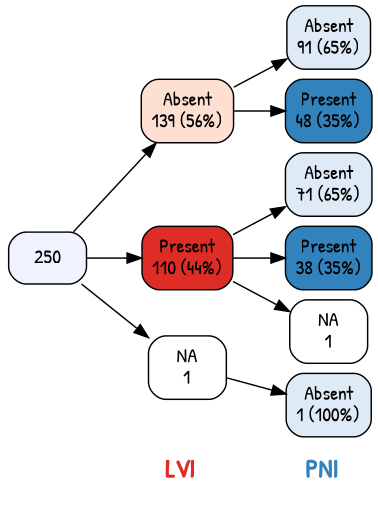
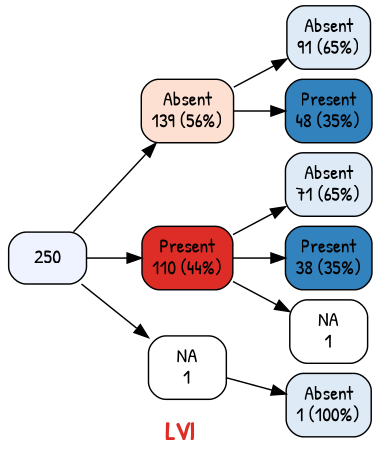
(329, 473) -> none
